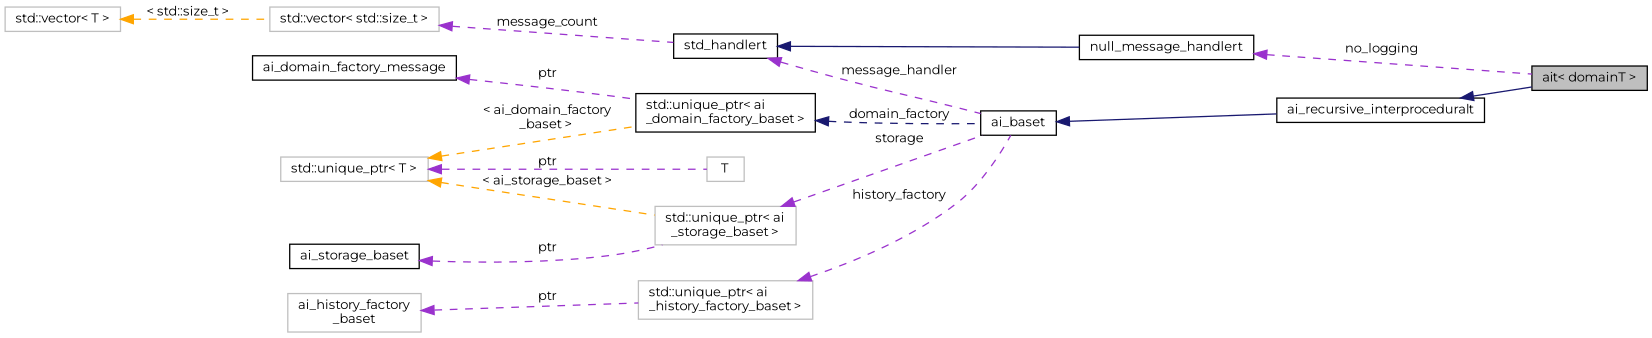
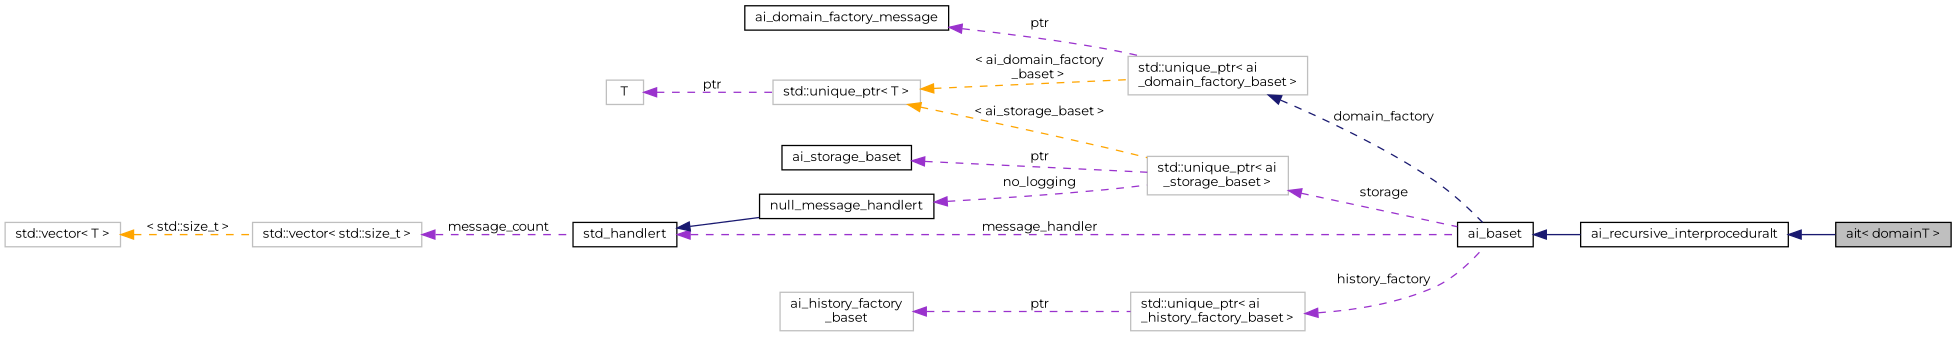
(1399, 64) -> (1047, 195)
(726, 113) -> (1218, 76)
(574, 169) -> (715, 92)
